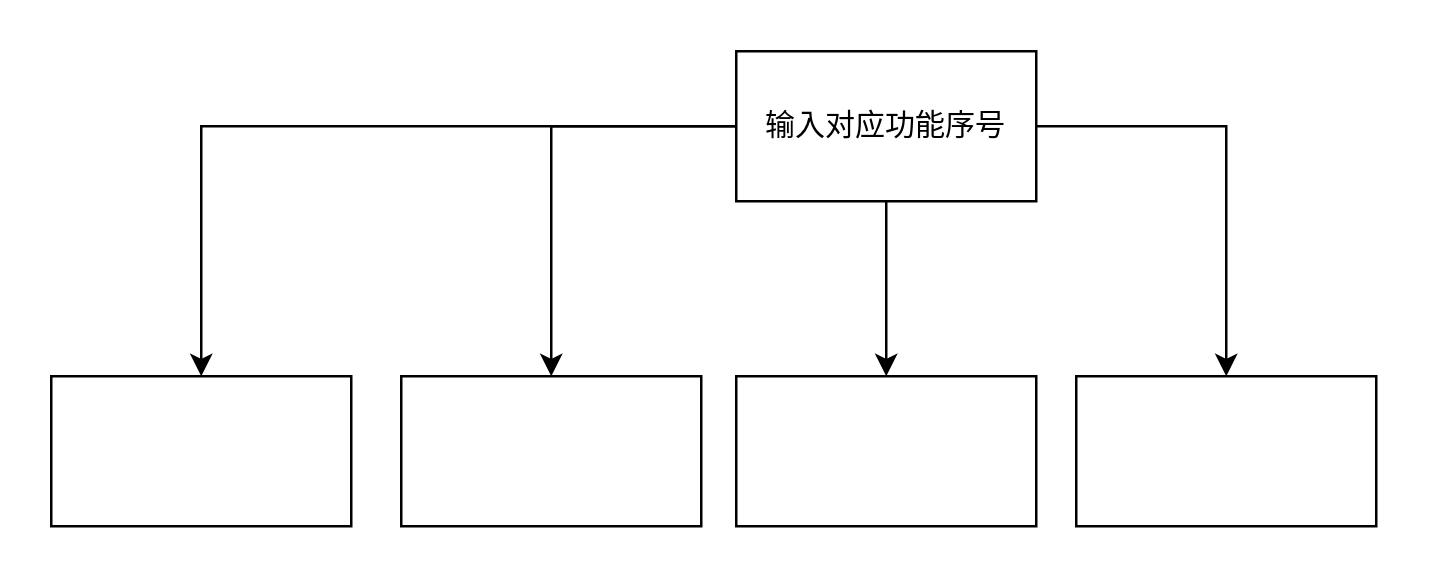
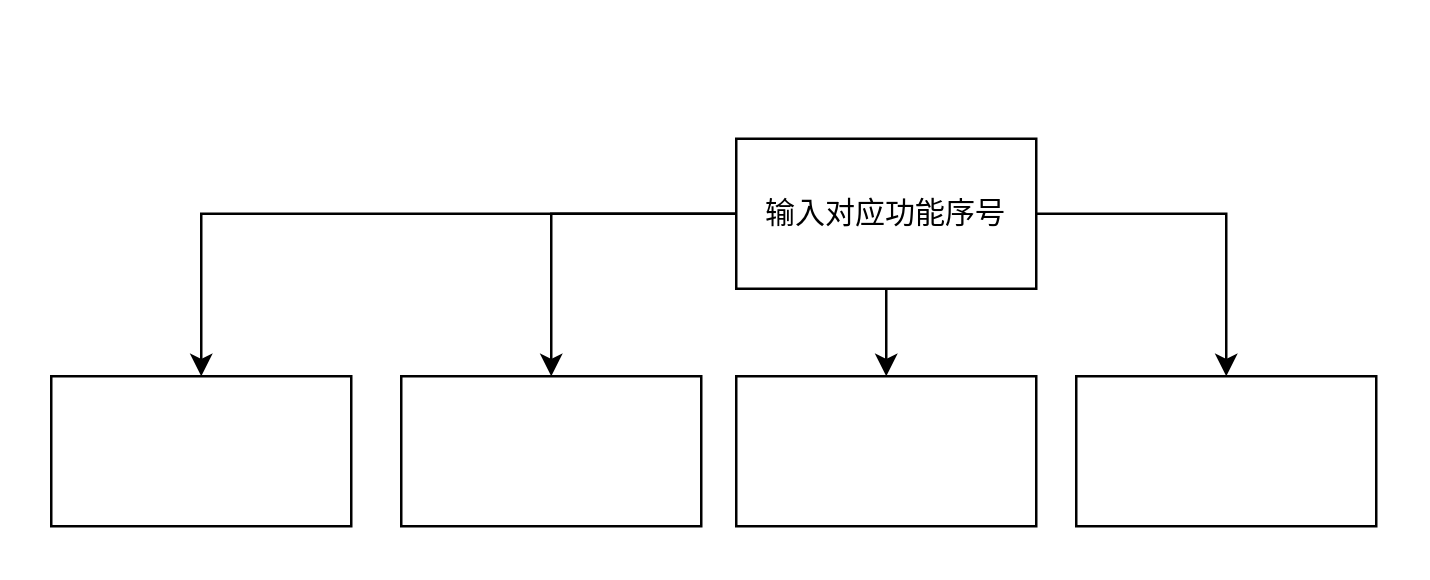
(886, 126) -> (886, 214)
